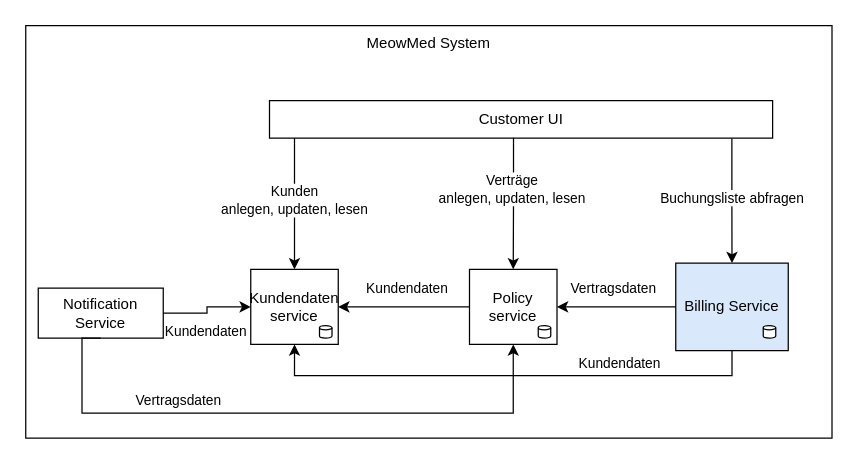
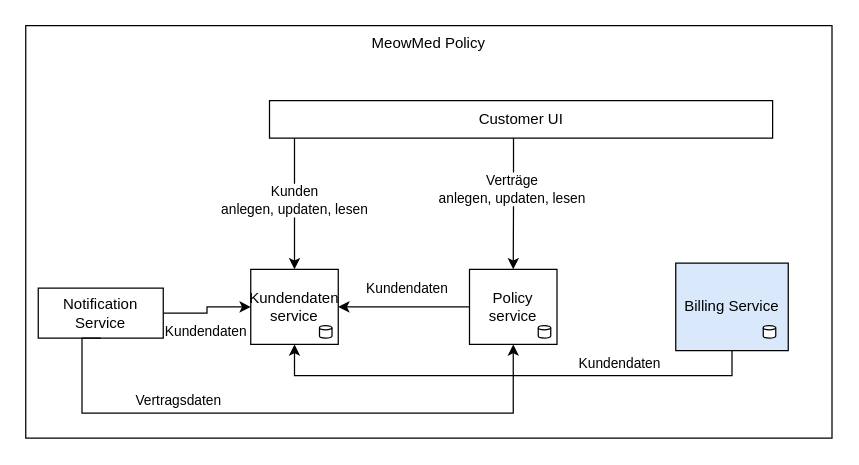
(429, 43) -> (429, 43)
(732, 197) -> none
(621, 307) -> none
